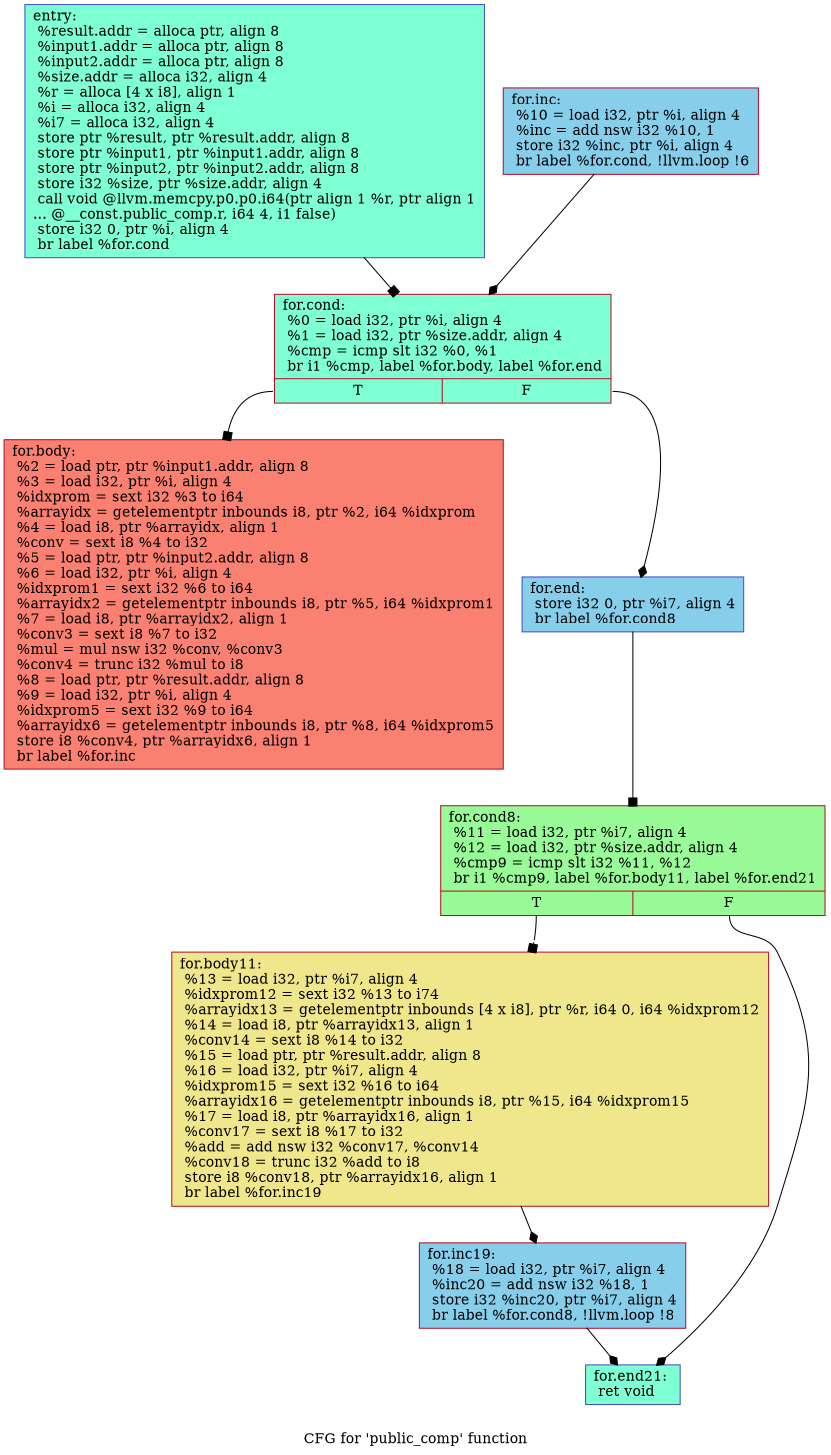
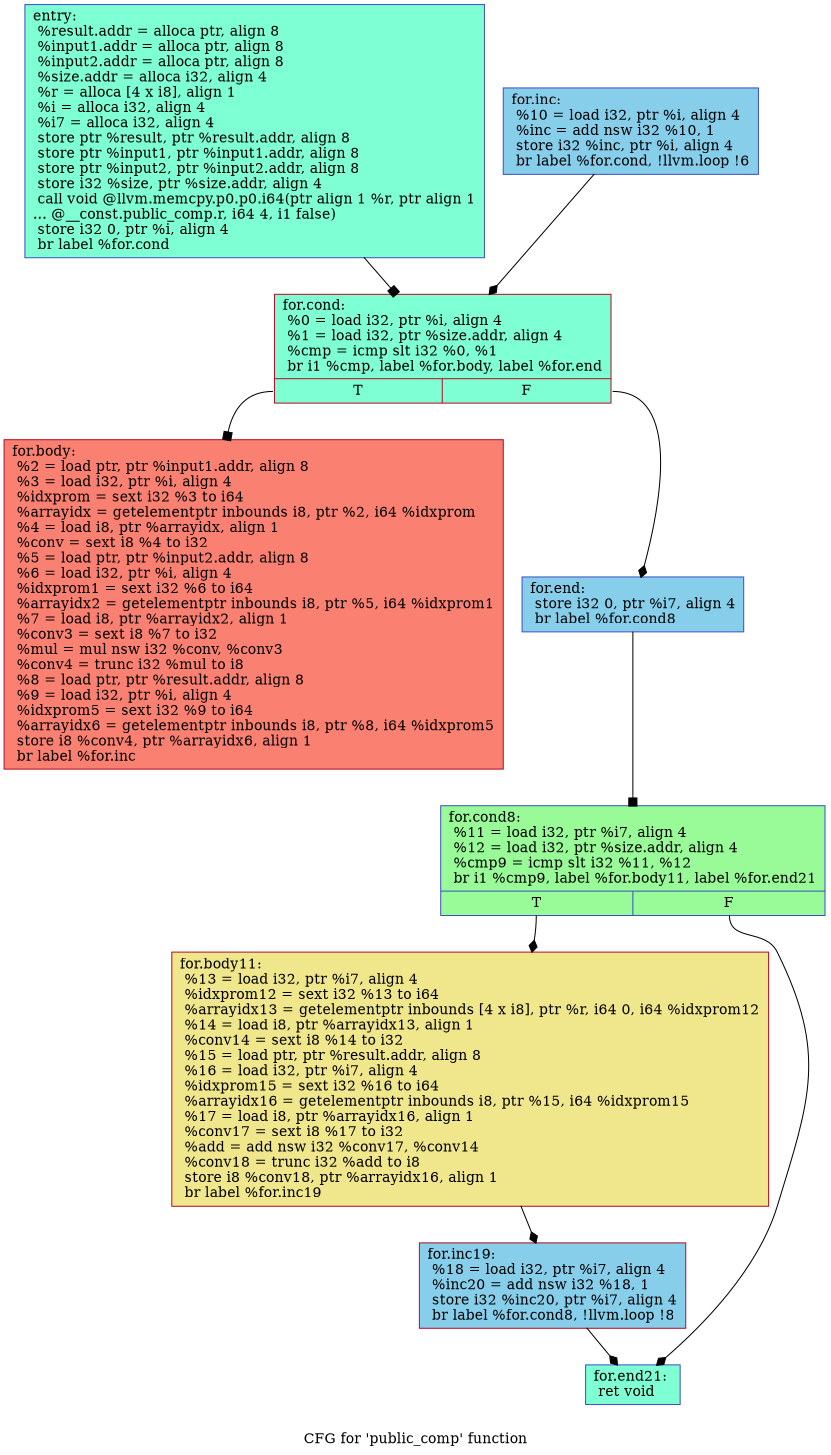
(631, 131) -> (631, 131)
(633, 861) -> (633, 861)
(536, 928) -> (536, 928)
(310, 995) -> (310, 995)
